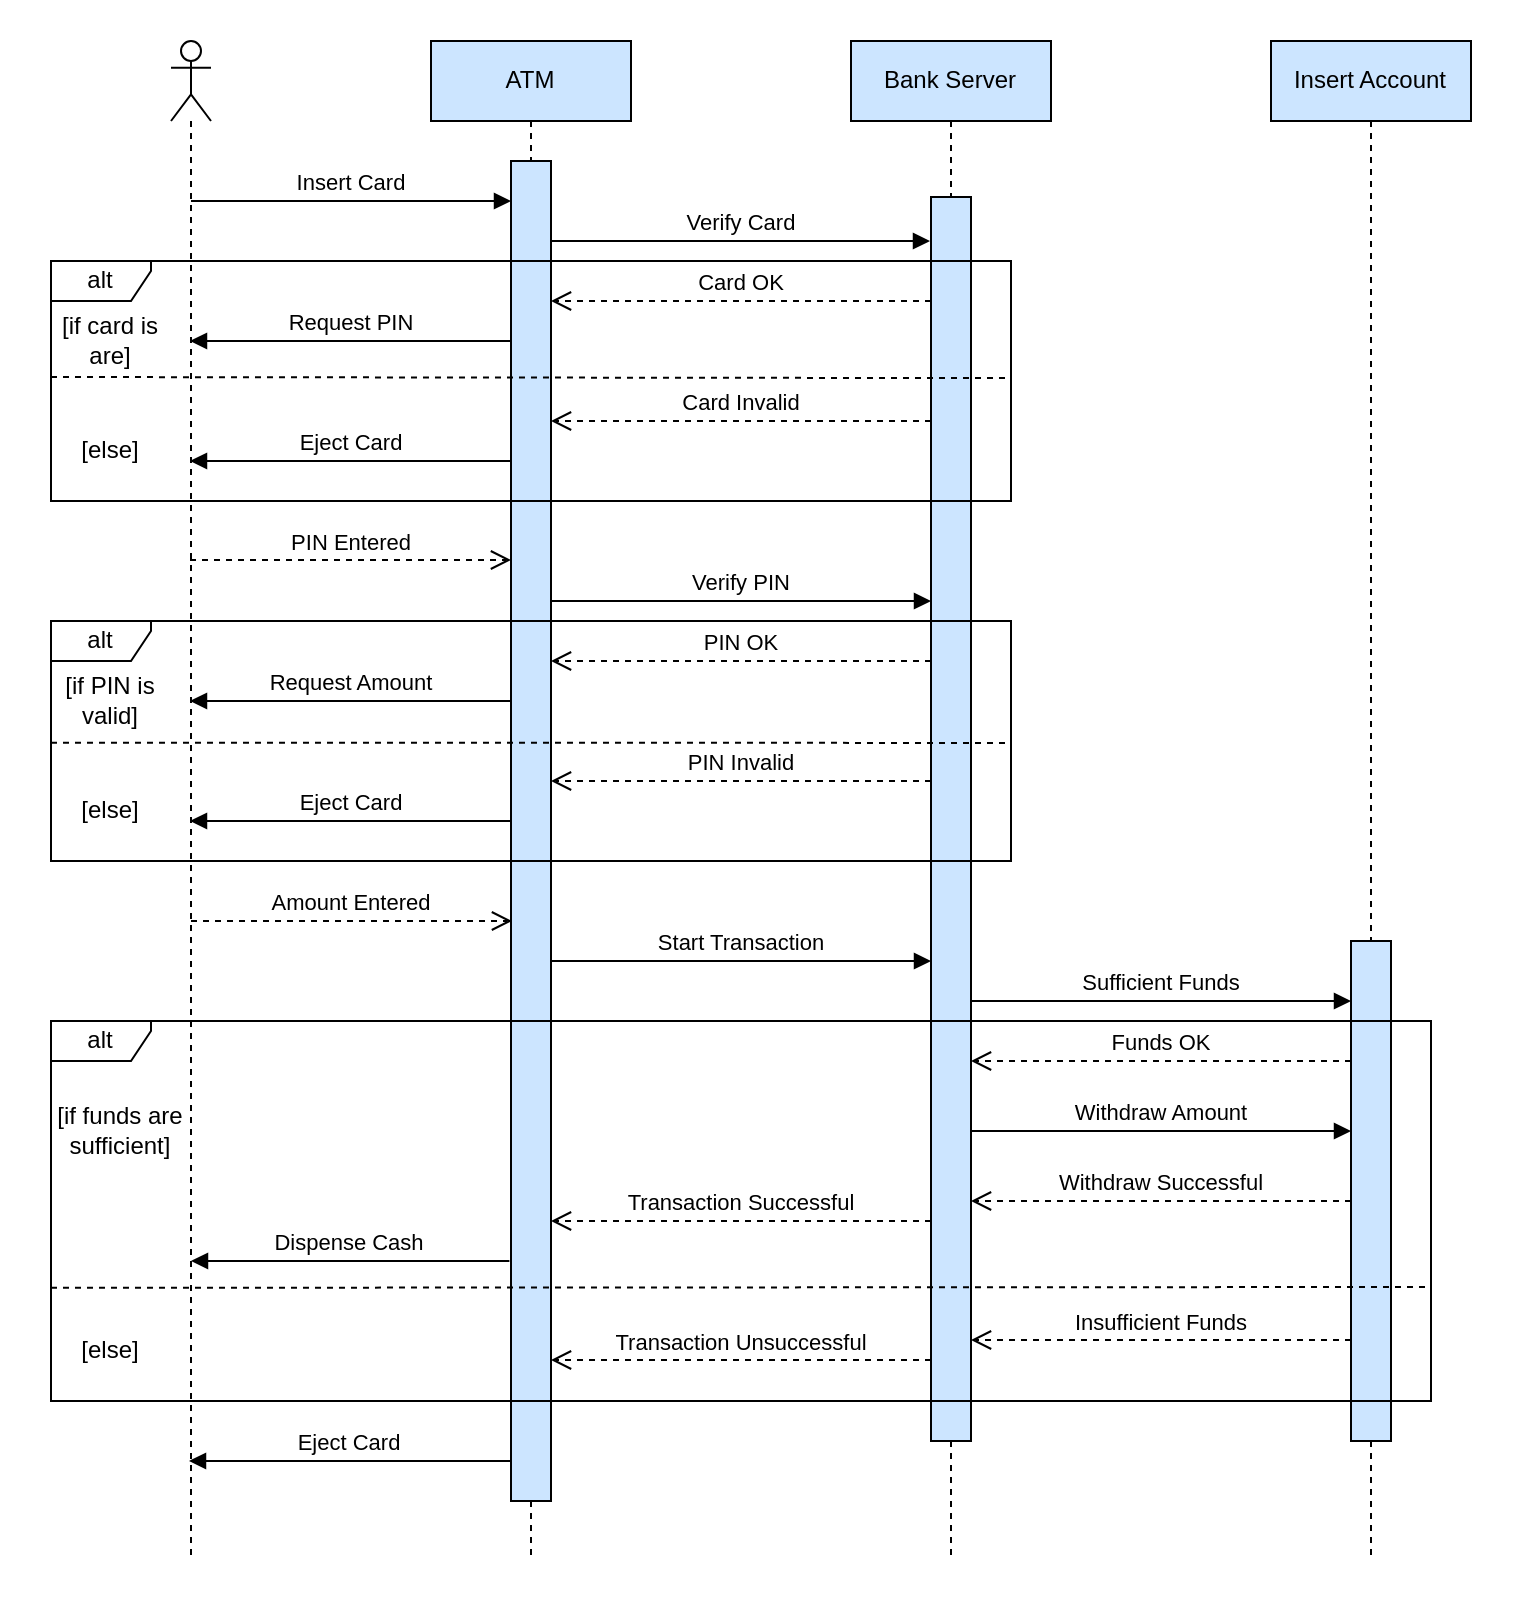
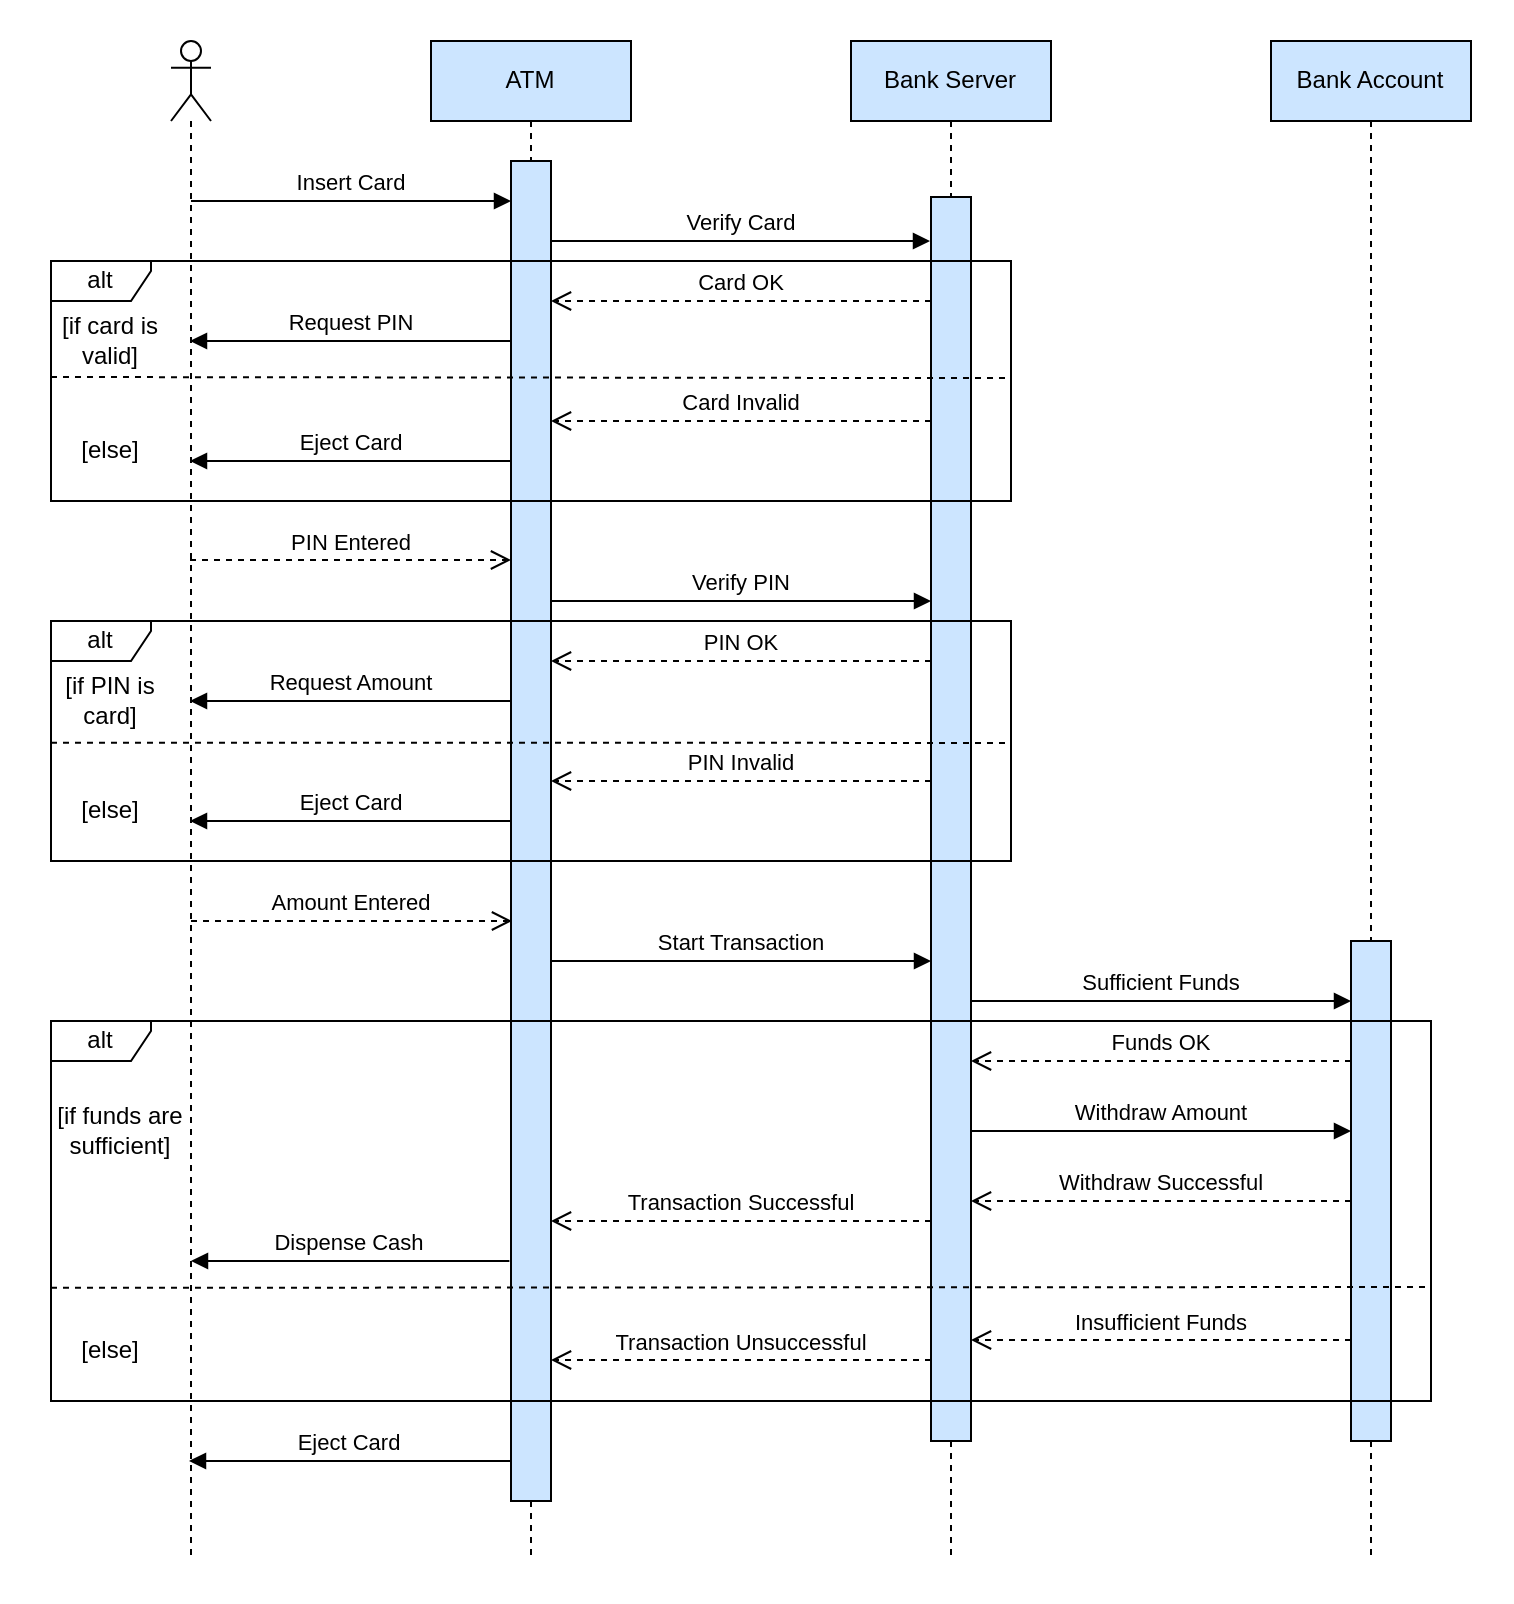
(1371, 81) -> (1371, 81)
(111, 341) -> (111, 341)
(111, 701) -> (111, 701)
